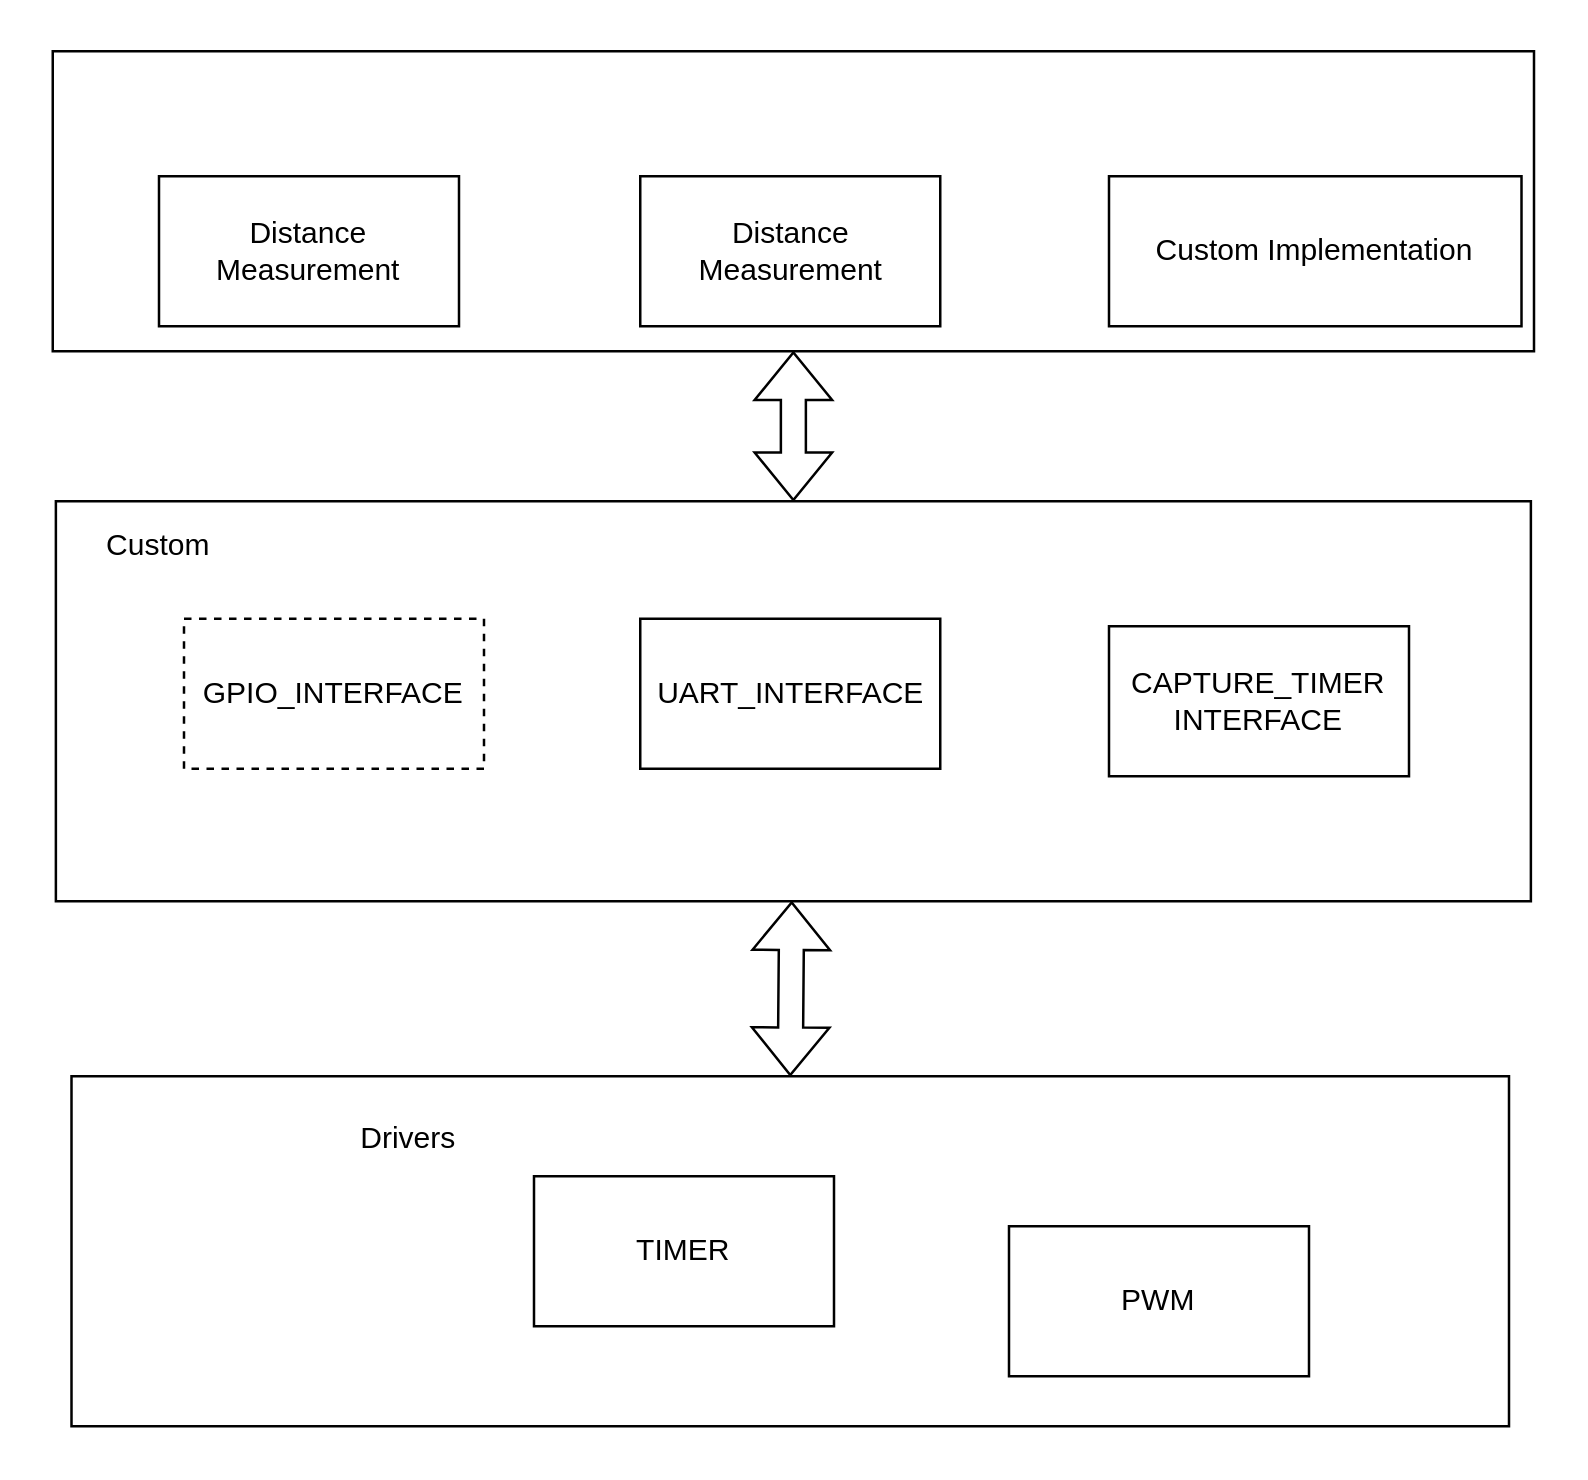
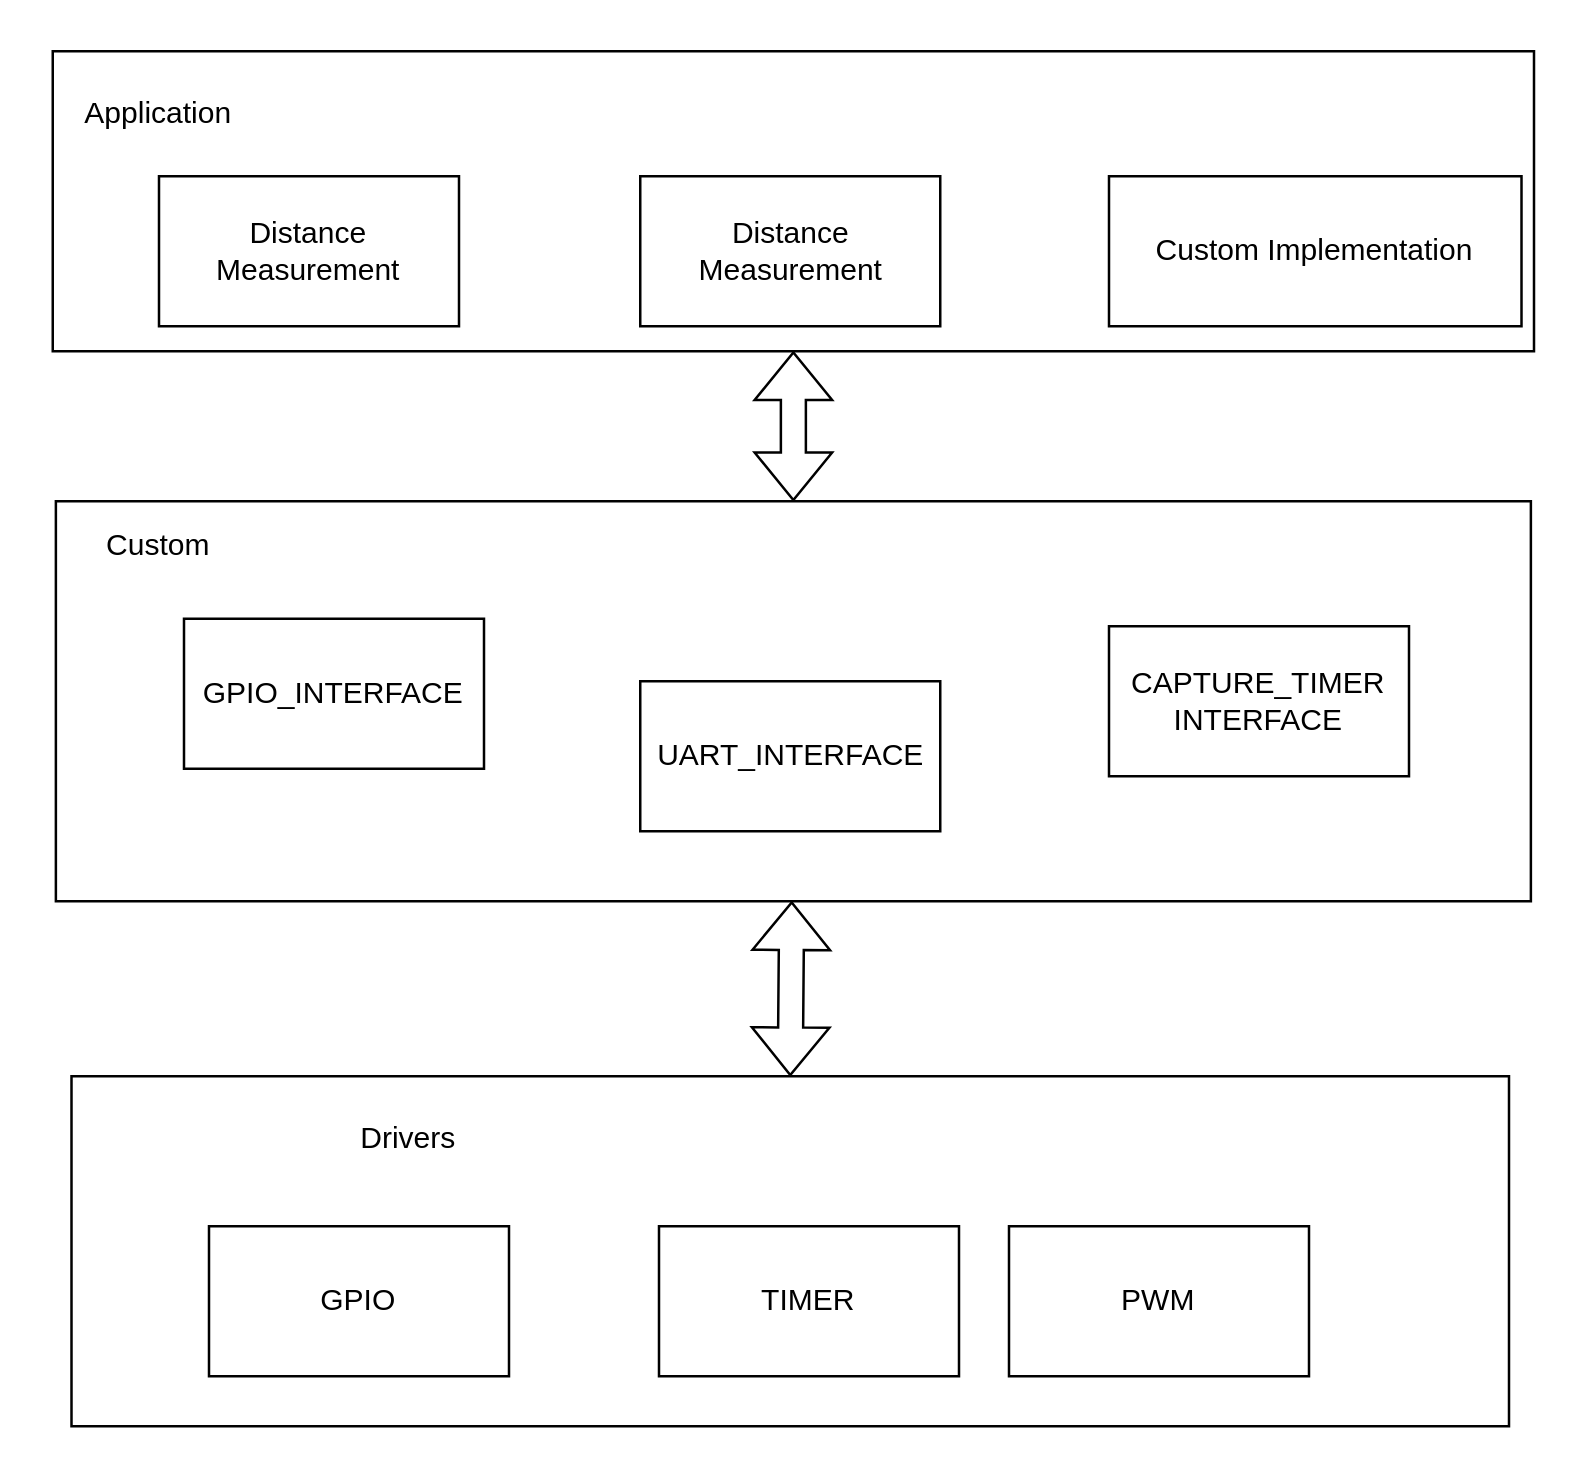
none -> (159, 114)
(334, 694) -> (334, 694)
(790, 694) -> (790, 756)
(684, 1251) -> (809, 1301)
none -> (359, 1301)
